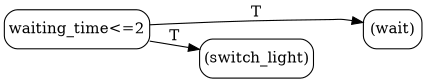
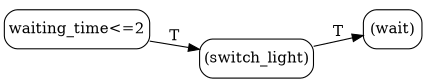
(251, 21) -> (333, 42)
